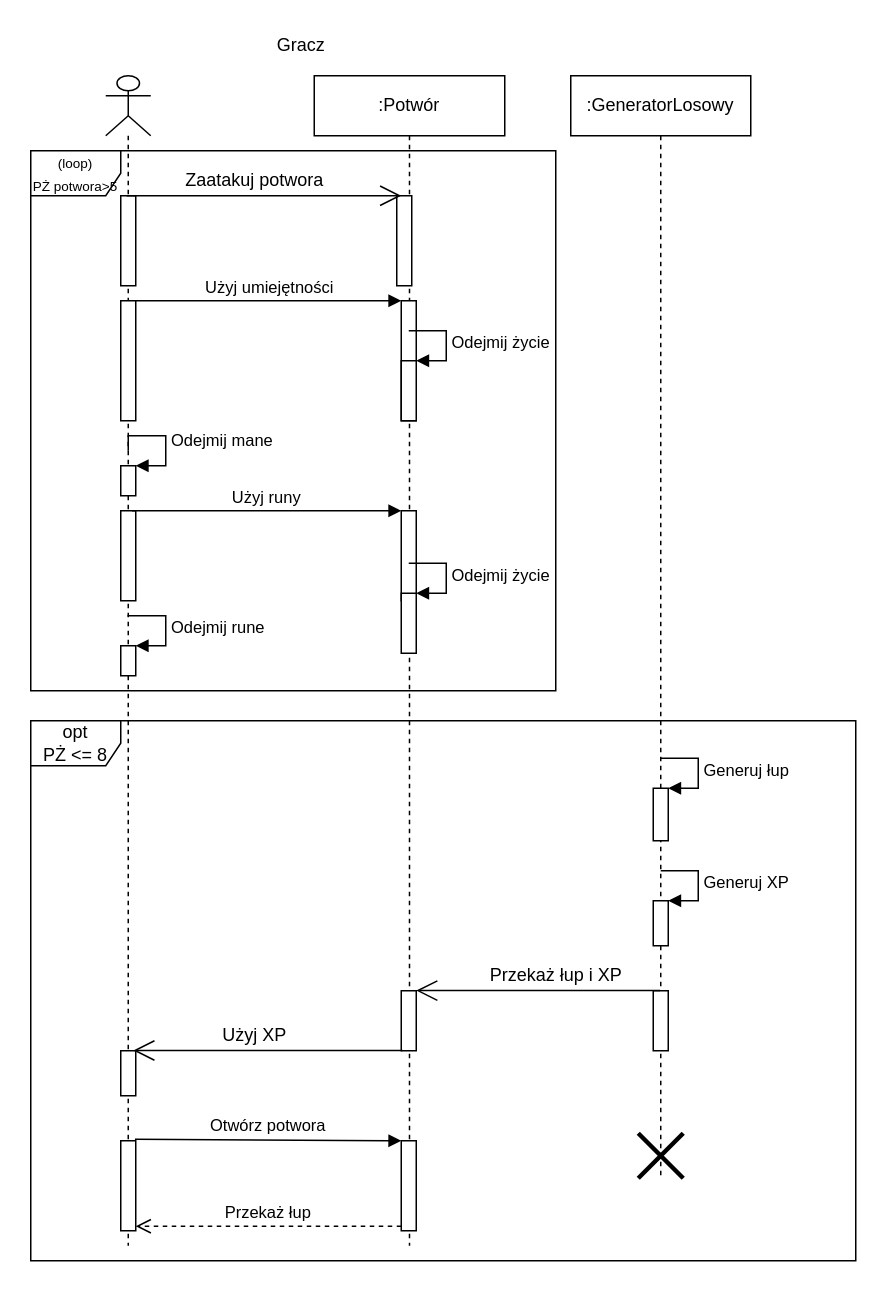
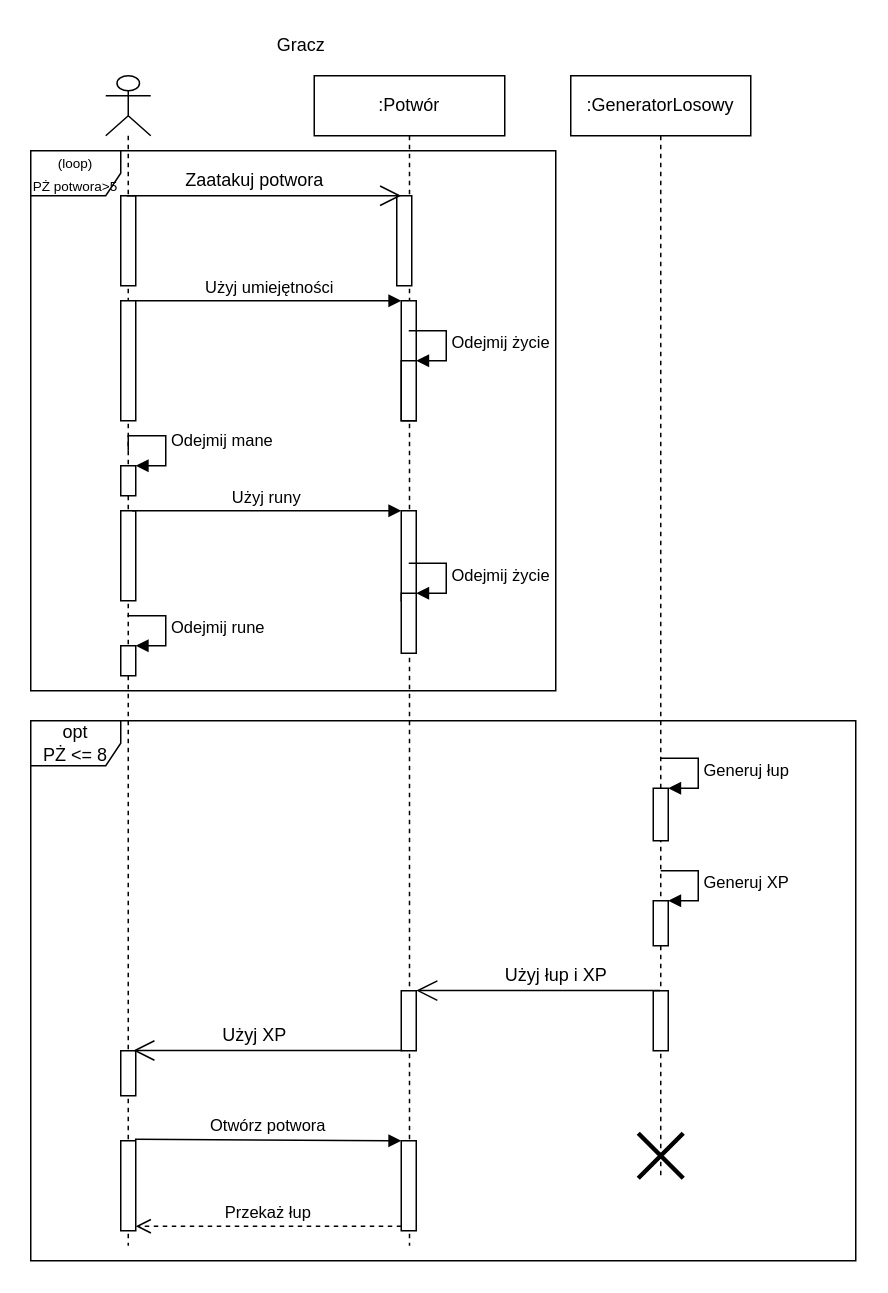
(557, 976) -> (557, 976)
